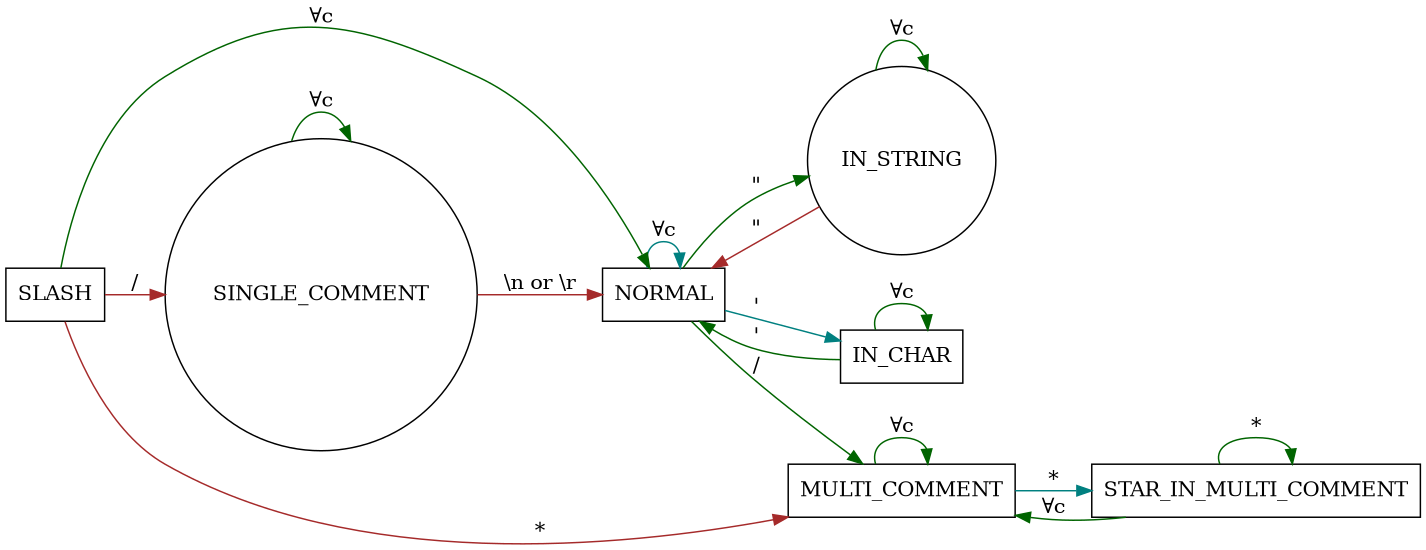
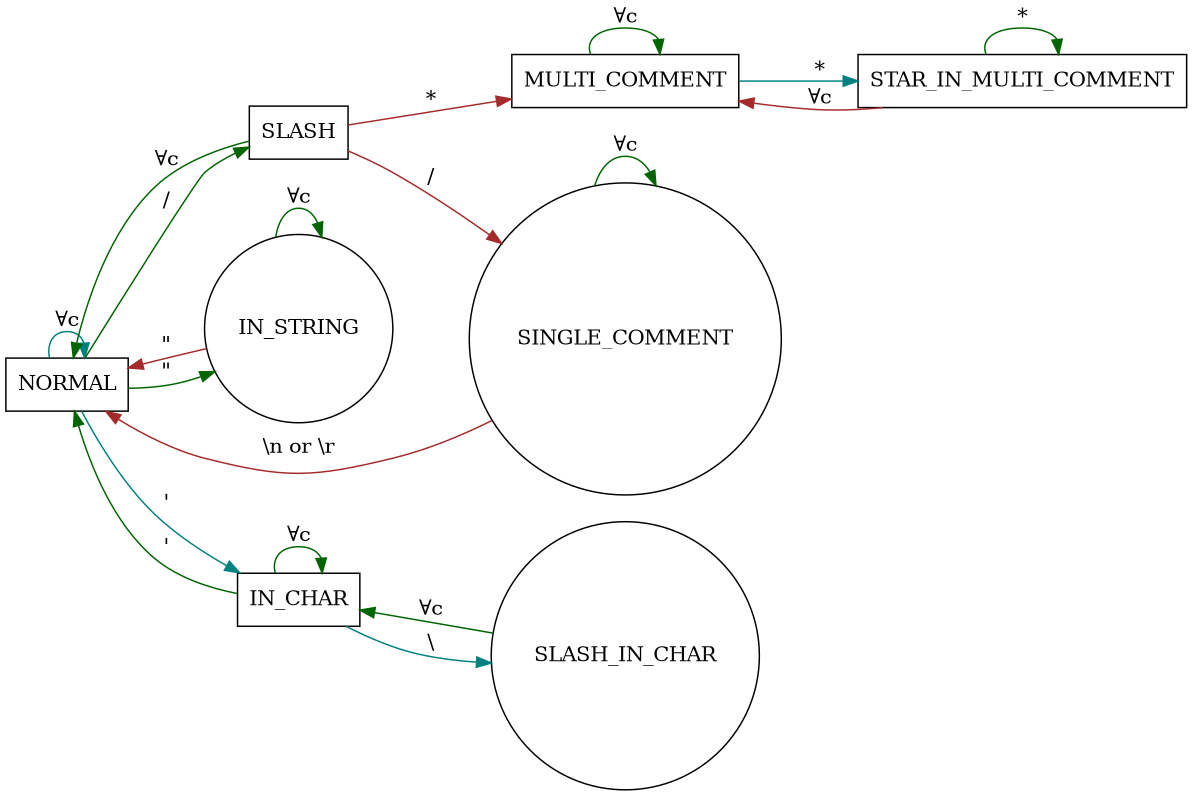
(768, 391) -> (153, 249)
(1078, 520) -> (818, 110)
none -> (625, 656)
